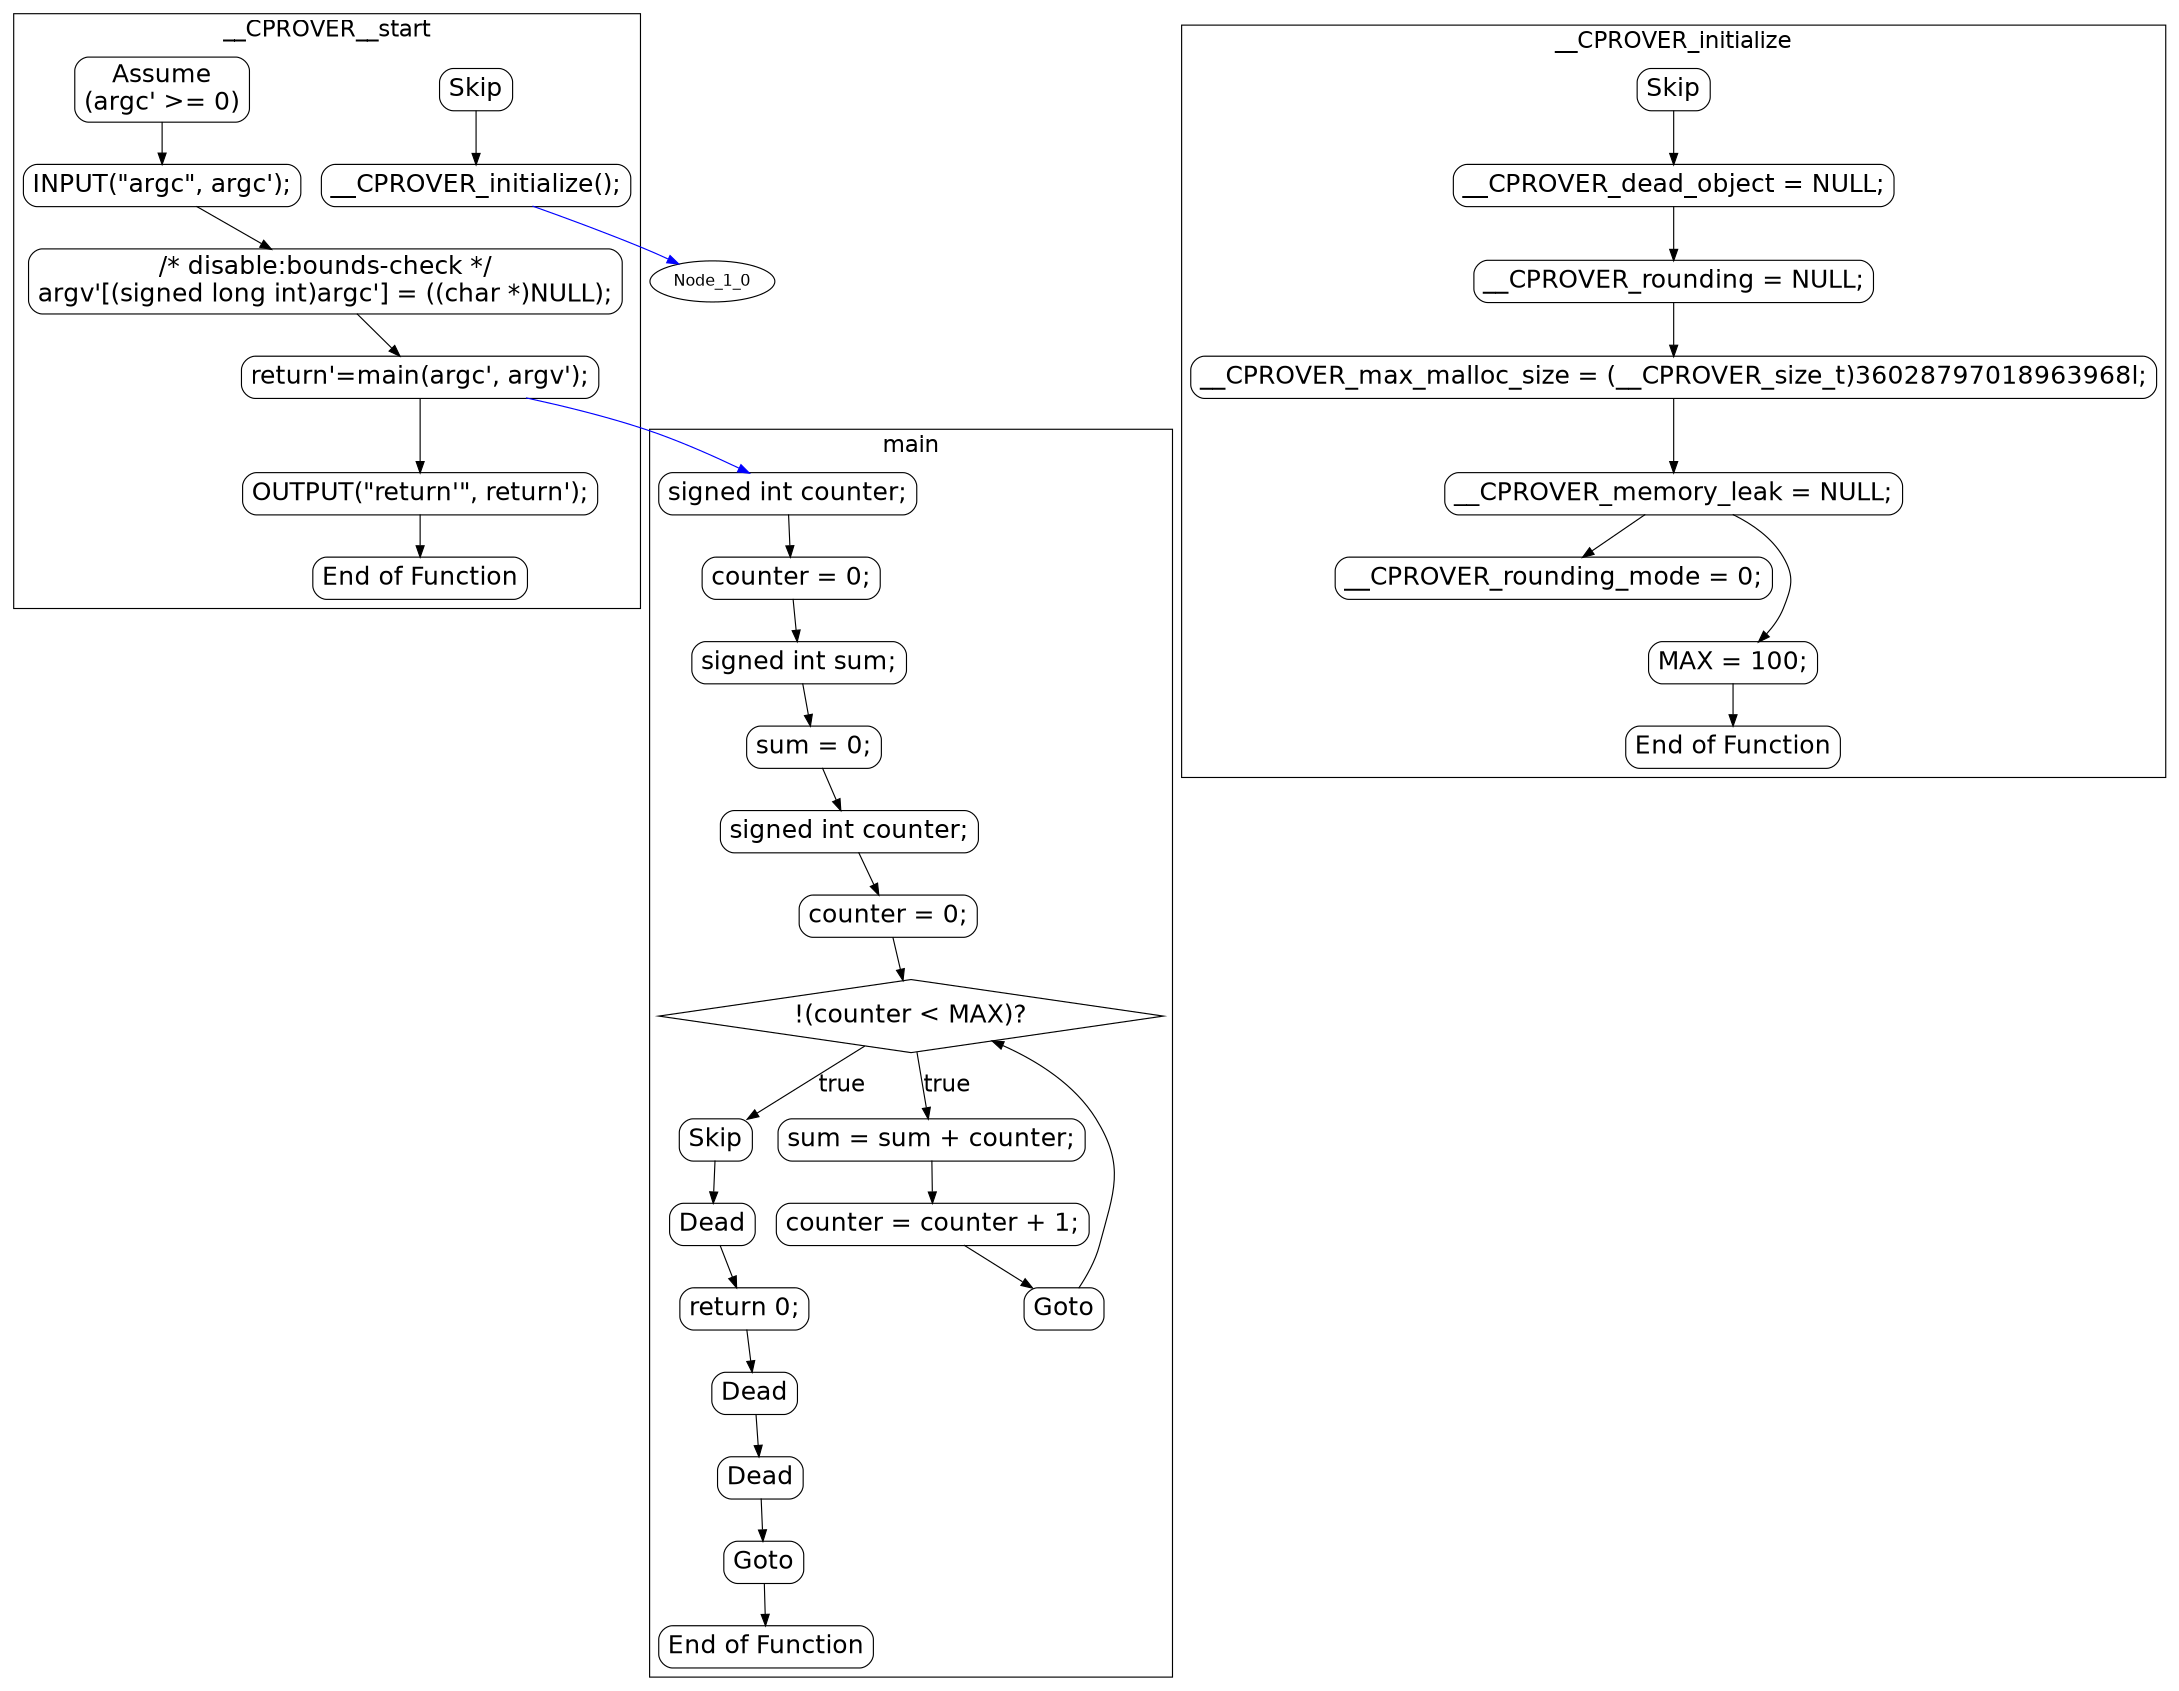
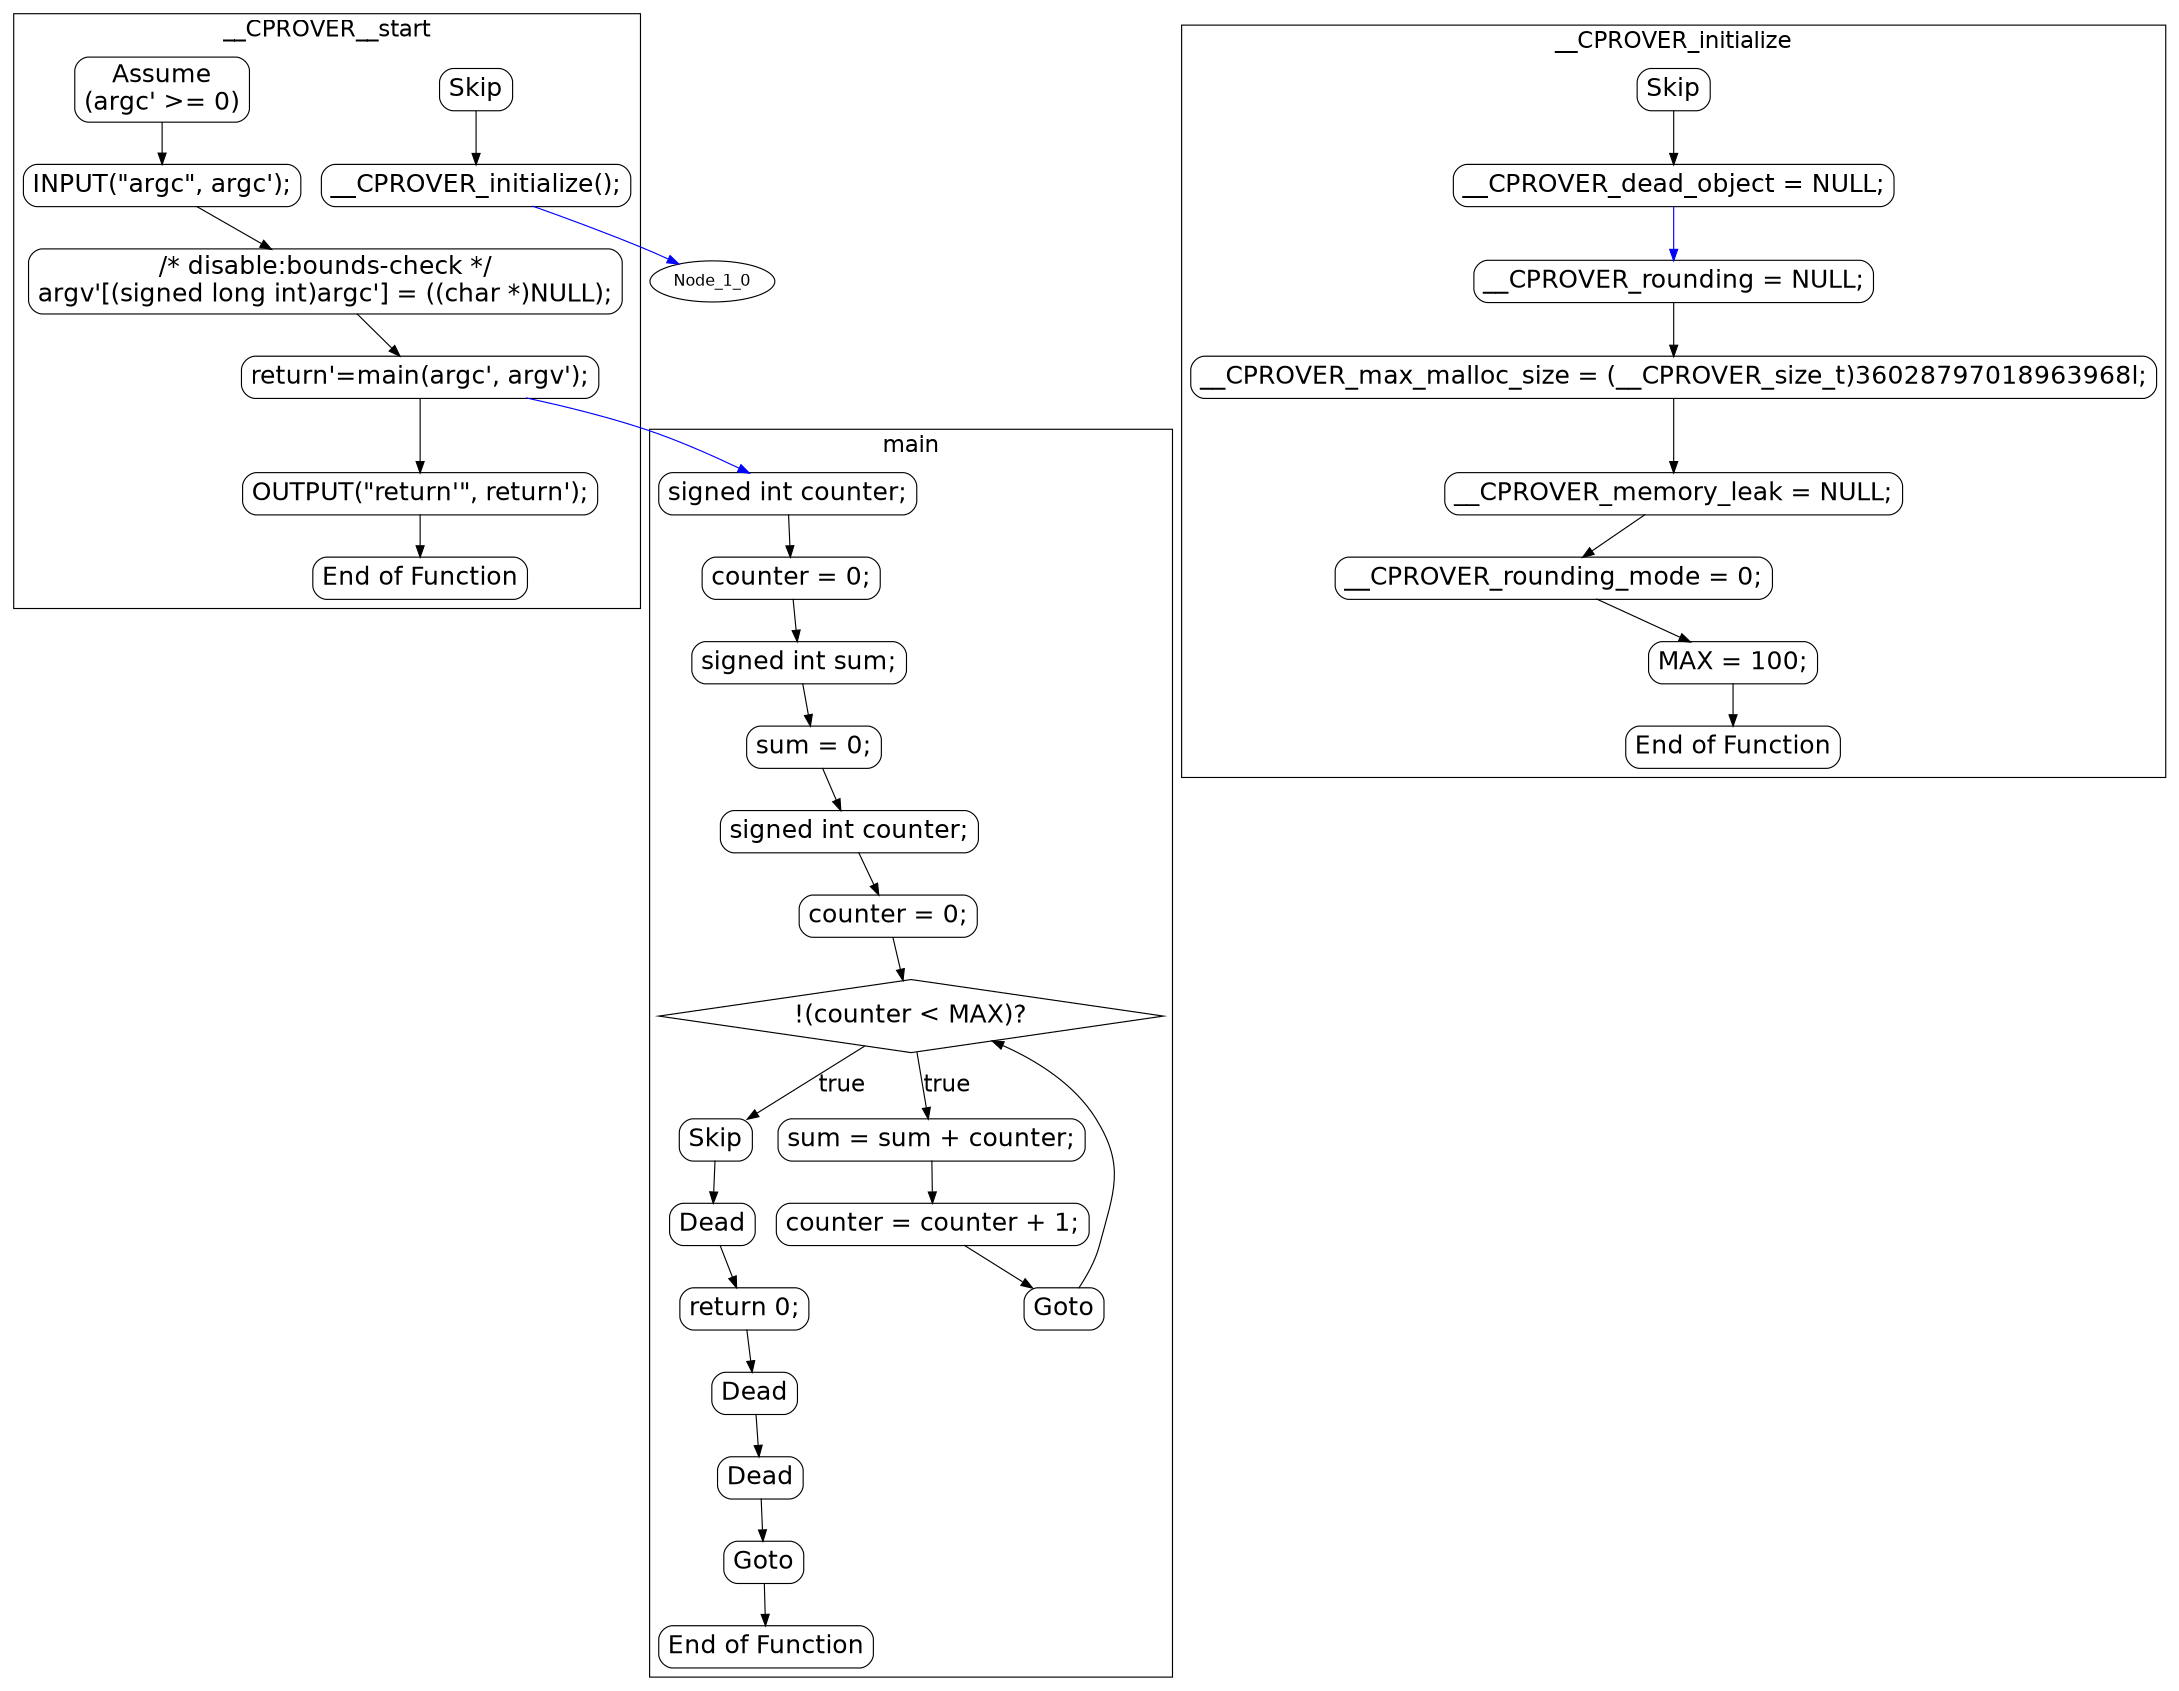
(1674, 228) -> (1674, 228)
(1787, 565) -> (1638, 618)
